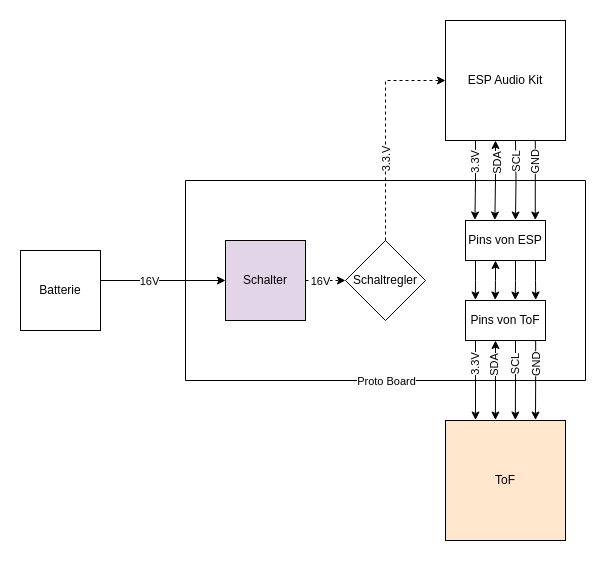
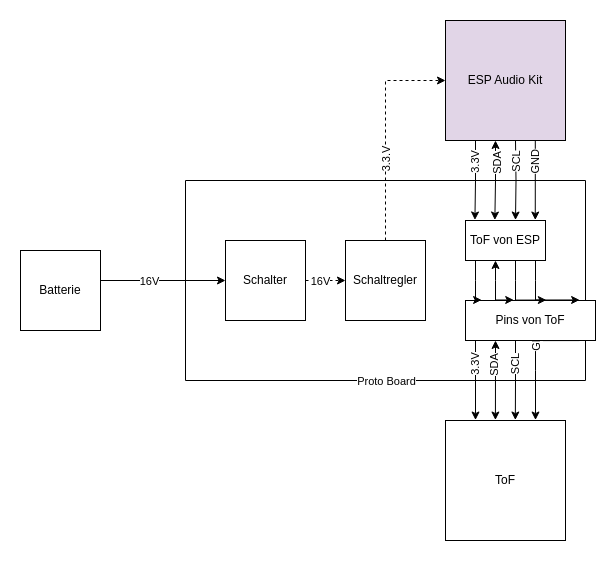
(506, 81) -> (506, 81)
(506, 241) -> (506, 241)
(266, 281) -> (266, 281)
(386, 281) -> (386, 281)
(506, 321) -> (531, 321)
(506, 481) -> (506, 481)
